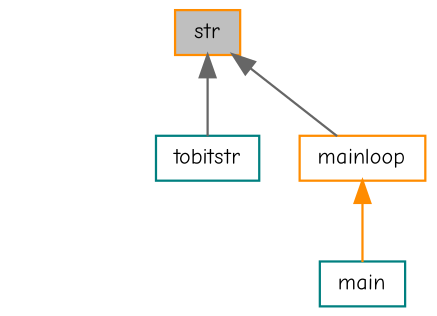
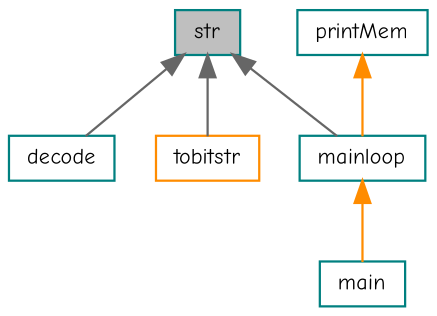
(208, 33) -> (208, 33)
none -> (362, 33)
none -> (62, 158)
(208, 158) -> (208, 158)
(362, 158) -> (362, 158)
